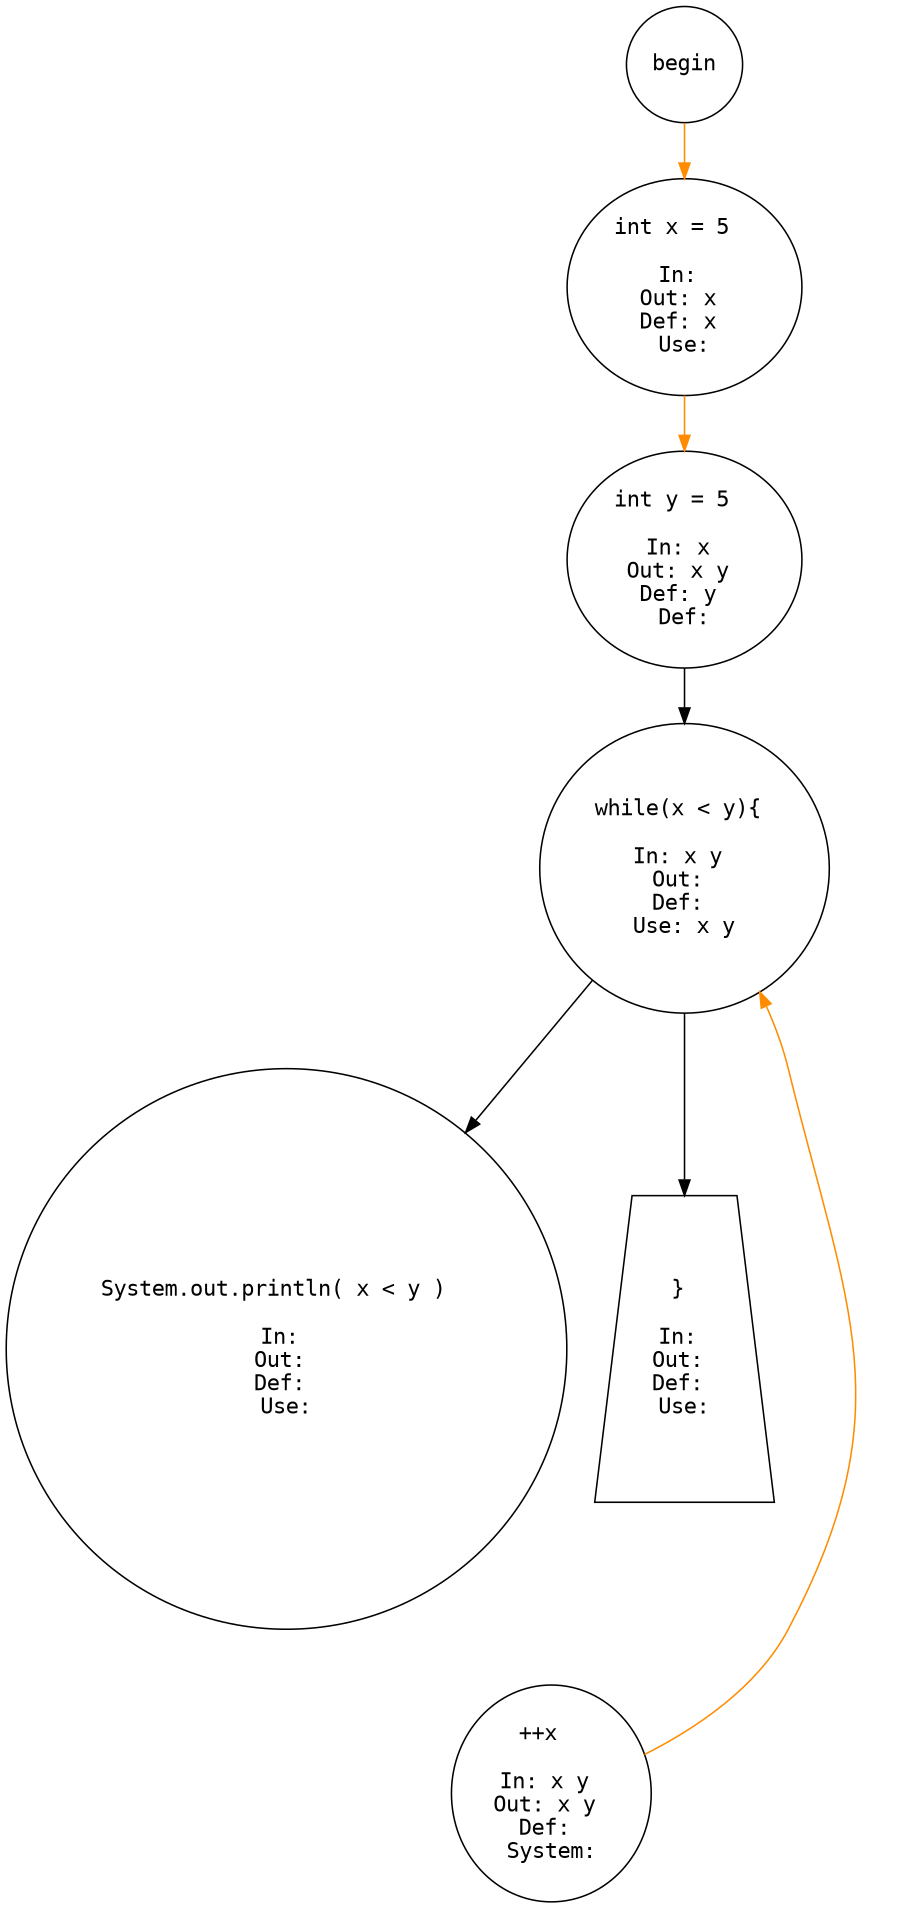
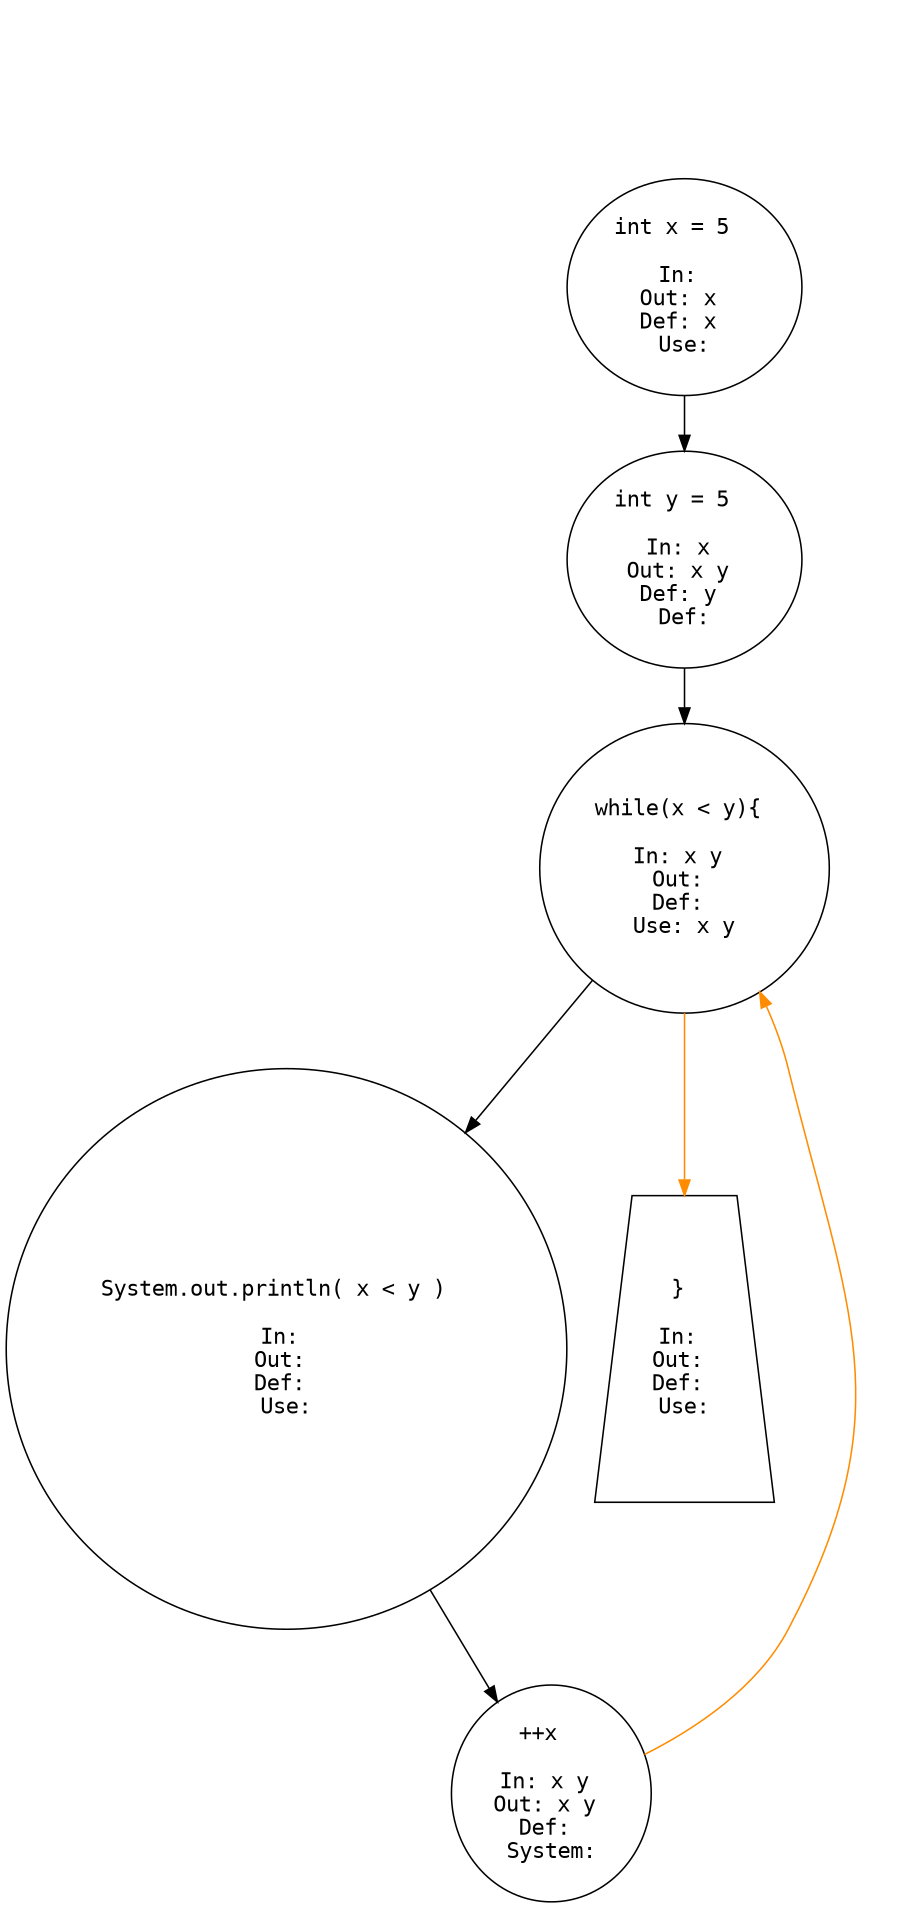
(685, 65) -> none
(685, 415) -> (685, 415)
(685, 1096) -> (685, 1096)
none -> (460, 1639)
